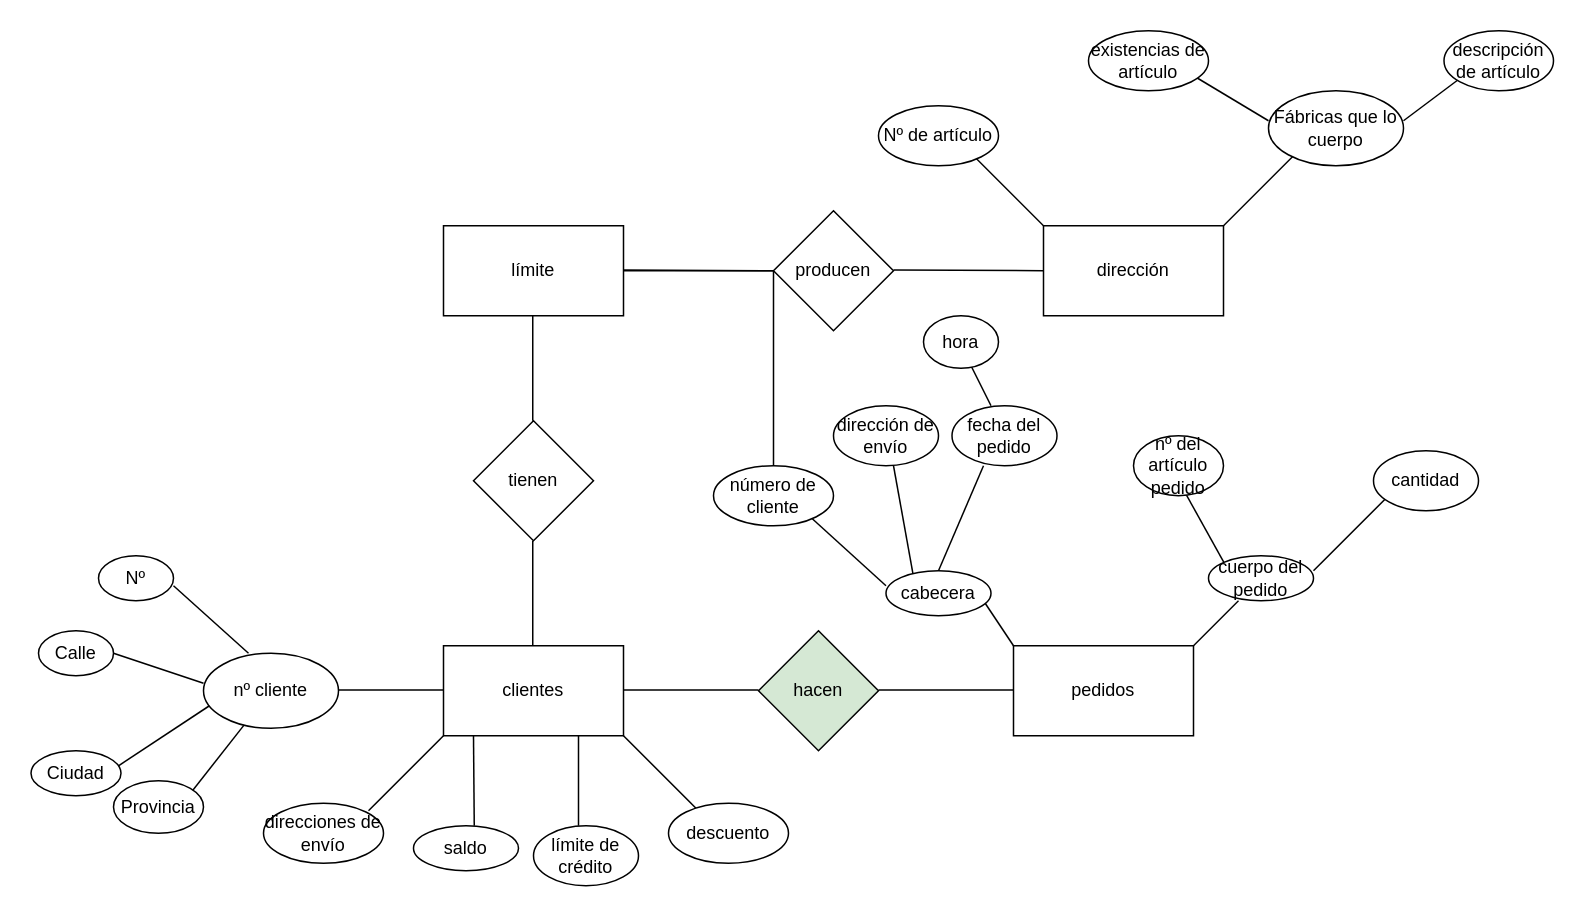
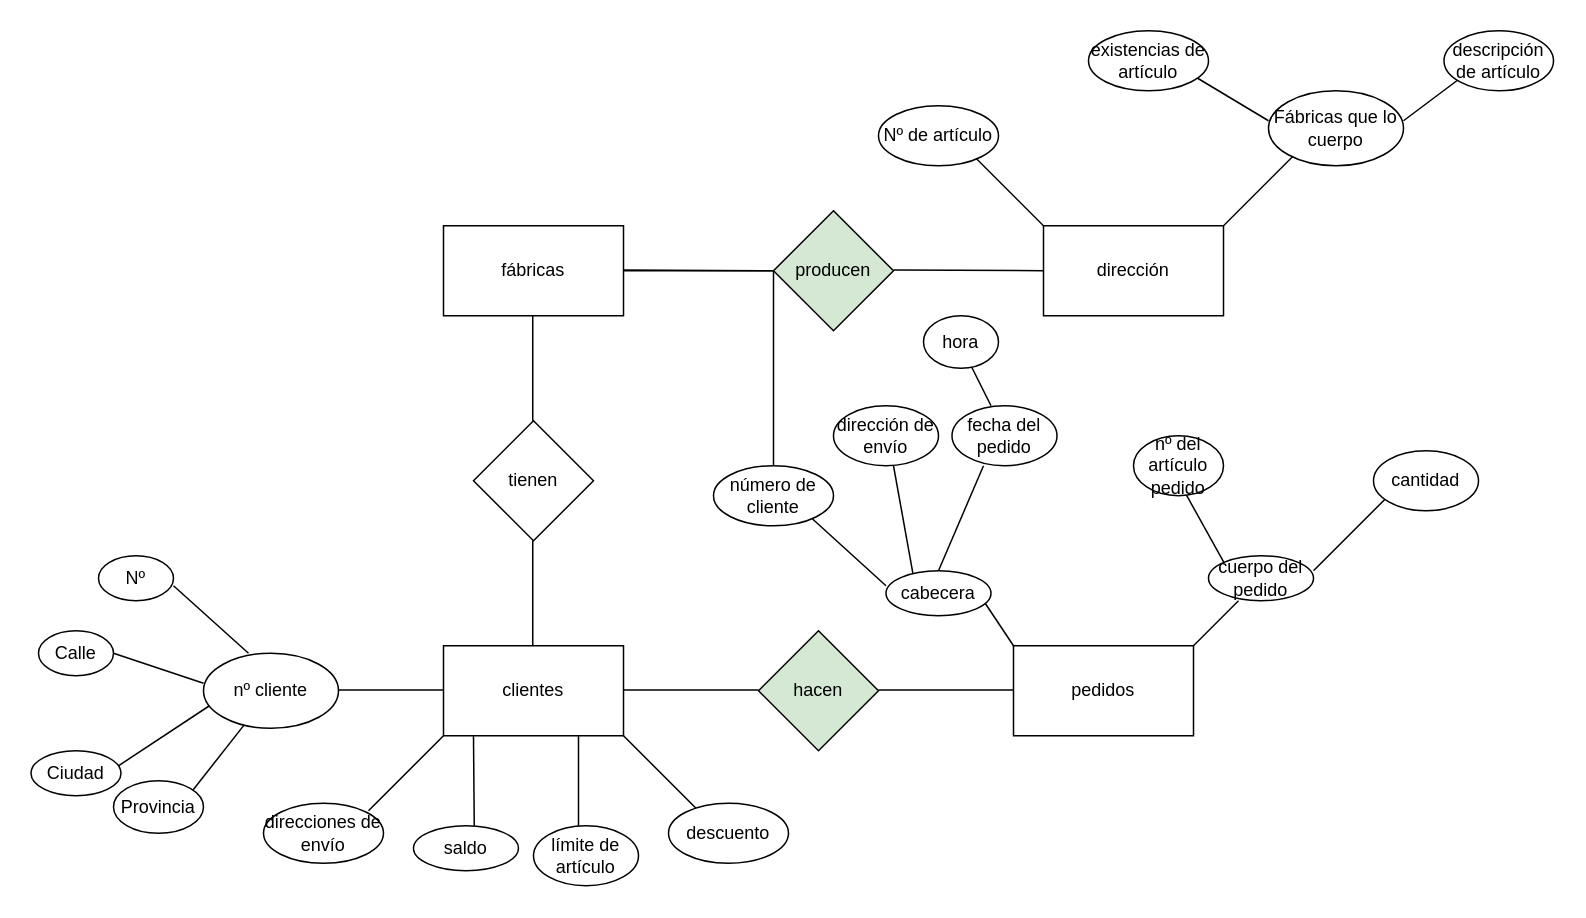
(533, 271) -> (533, 271)
(833, 271) -> (833, 271)
(586, 856) -> (586, 856)
